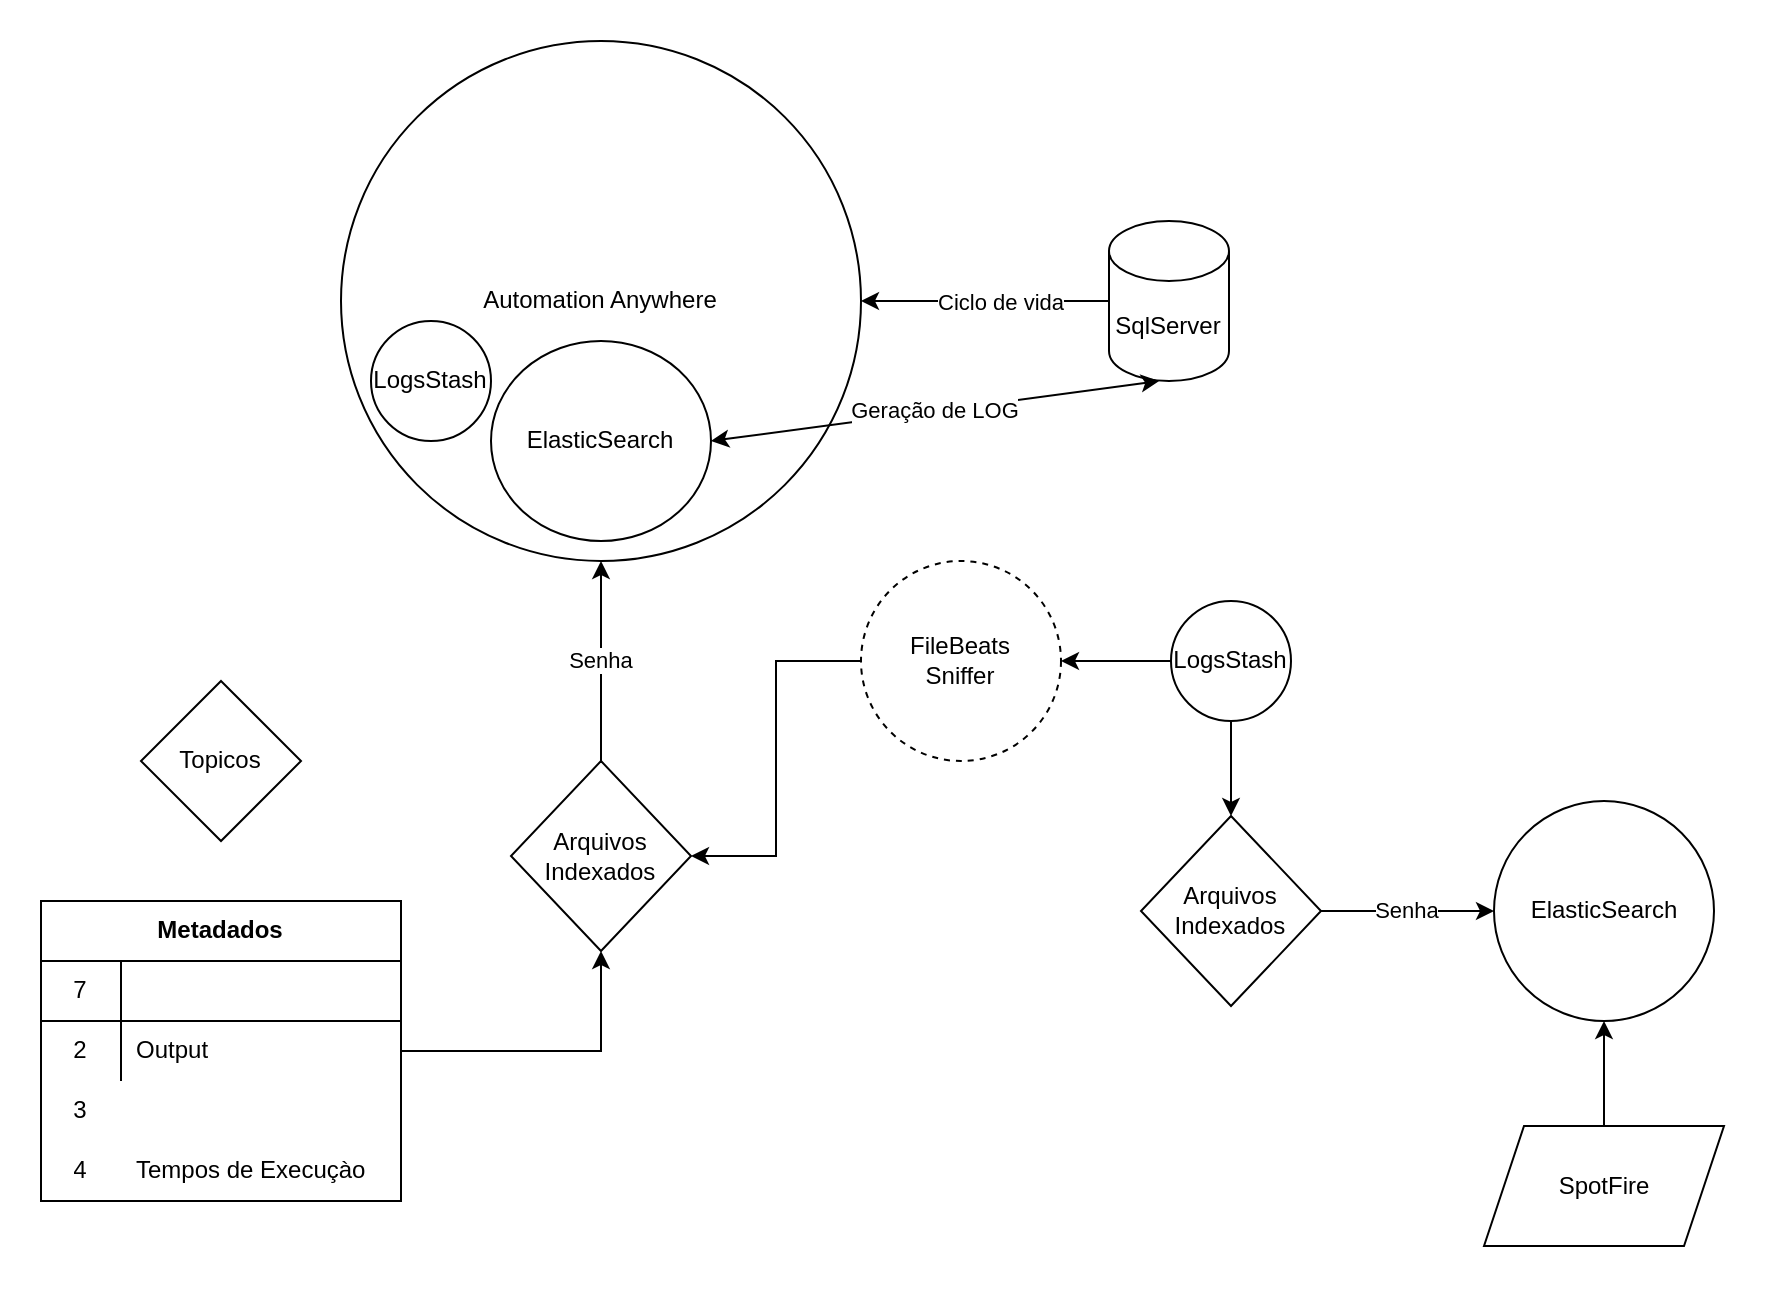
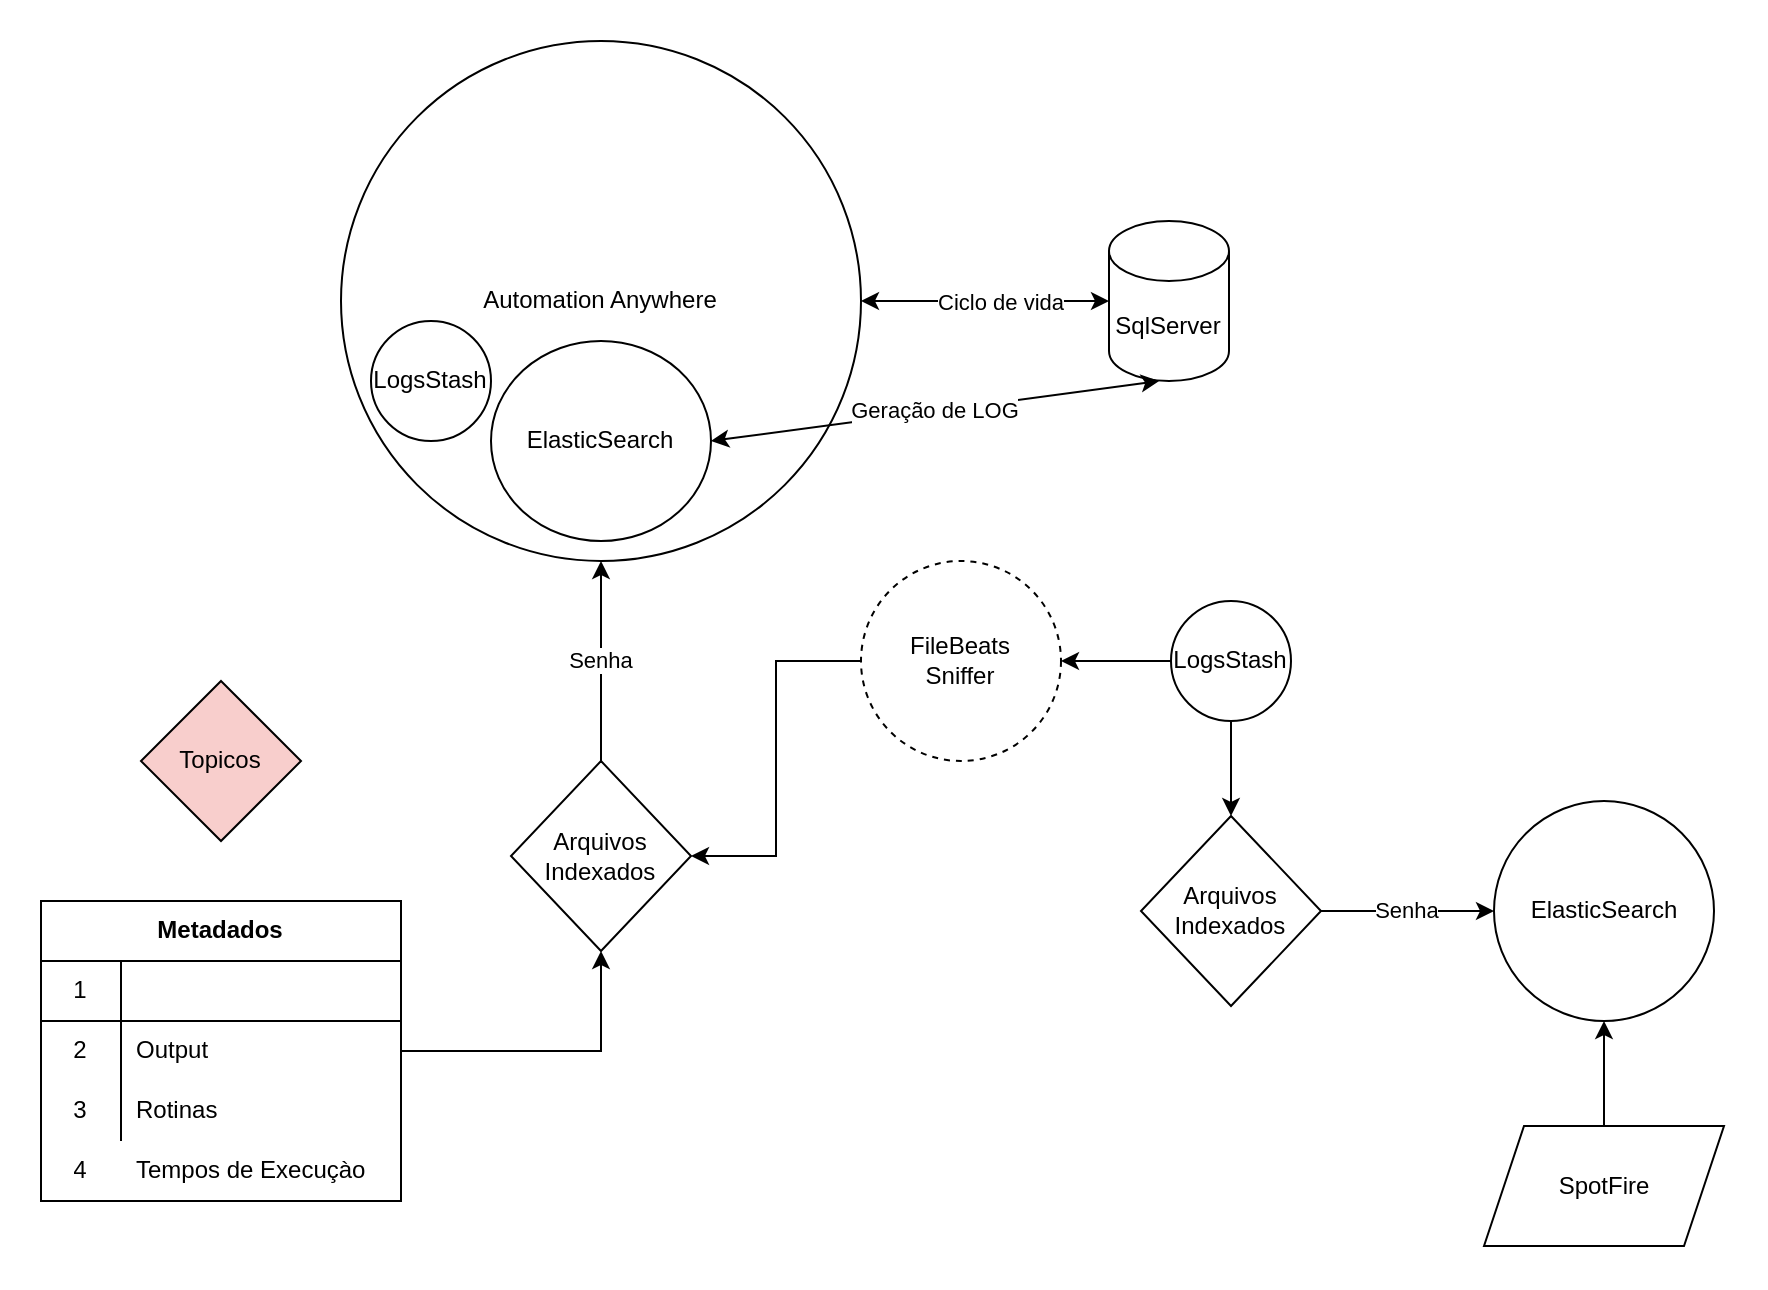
(1099, 301) -> (1094, 301)
(221, 761) -> (221, 761)
(81, 991) -> (81, 991)
none -> (261, 1111)
